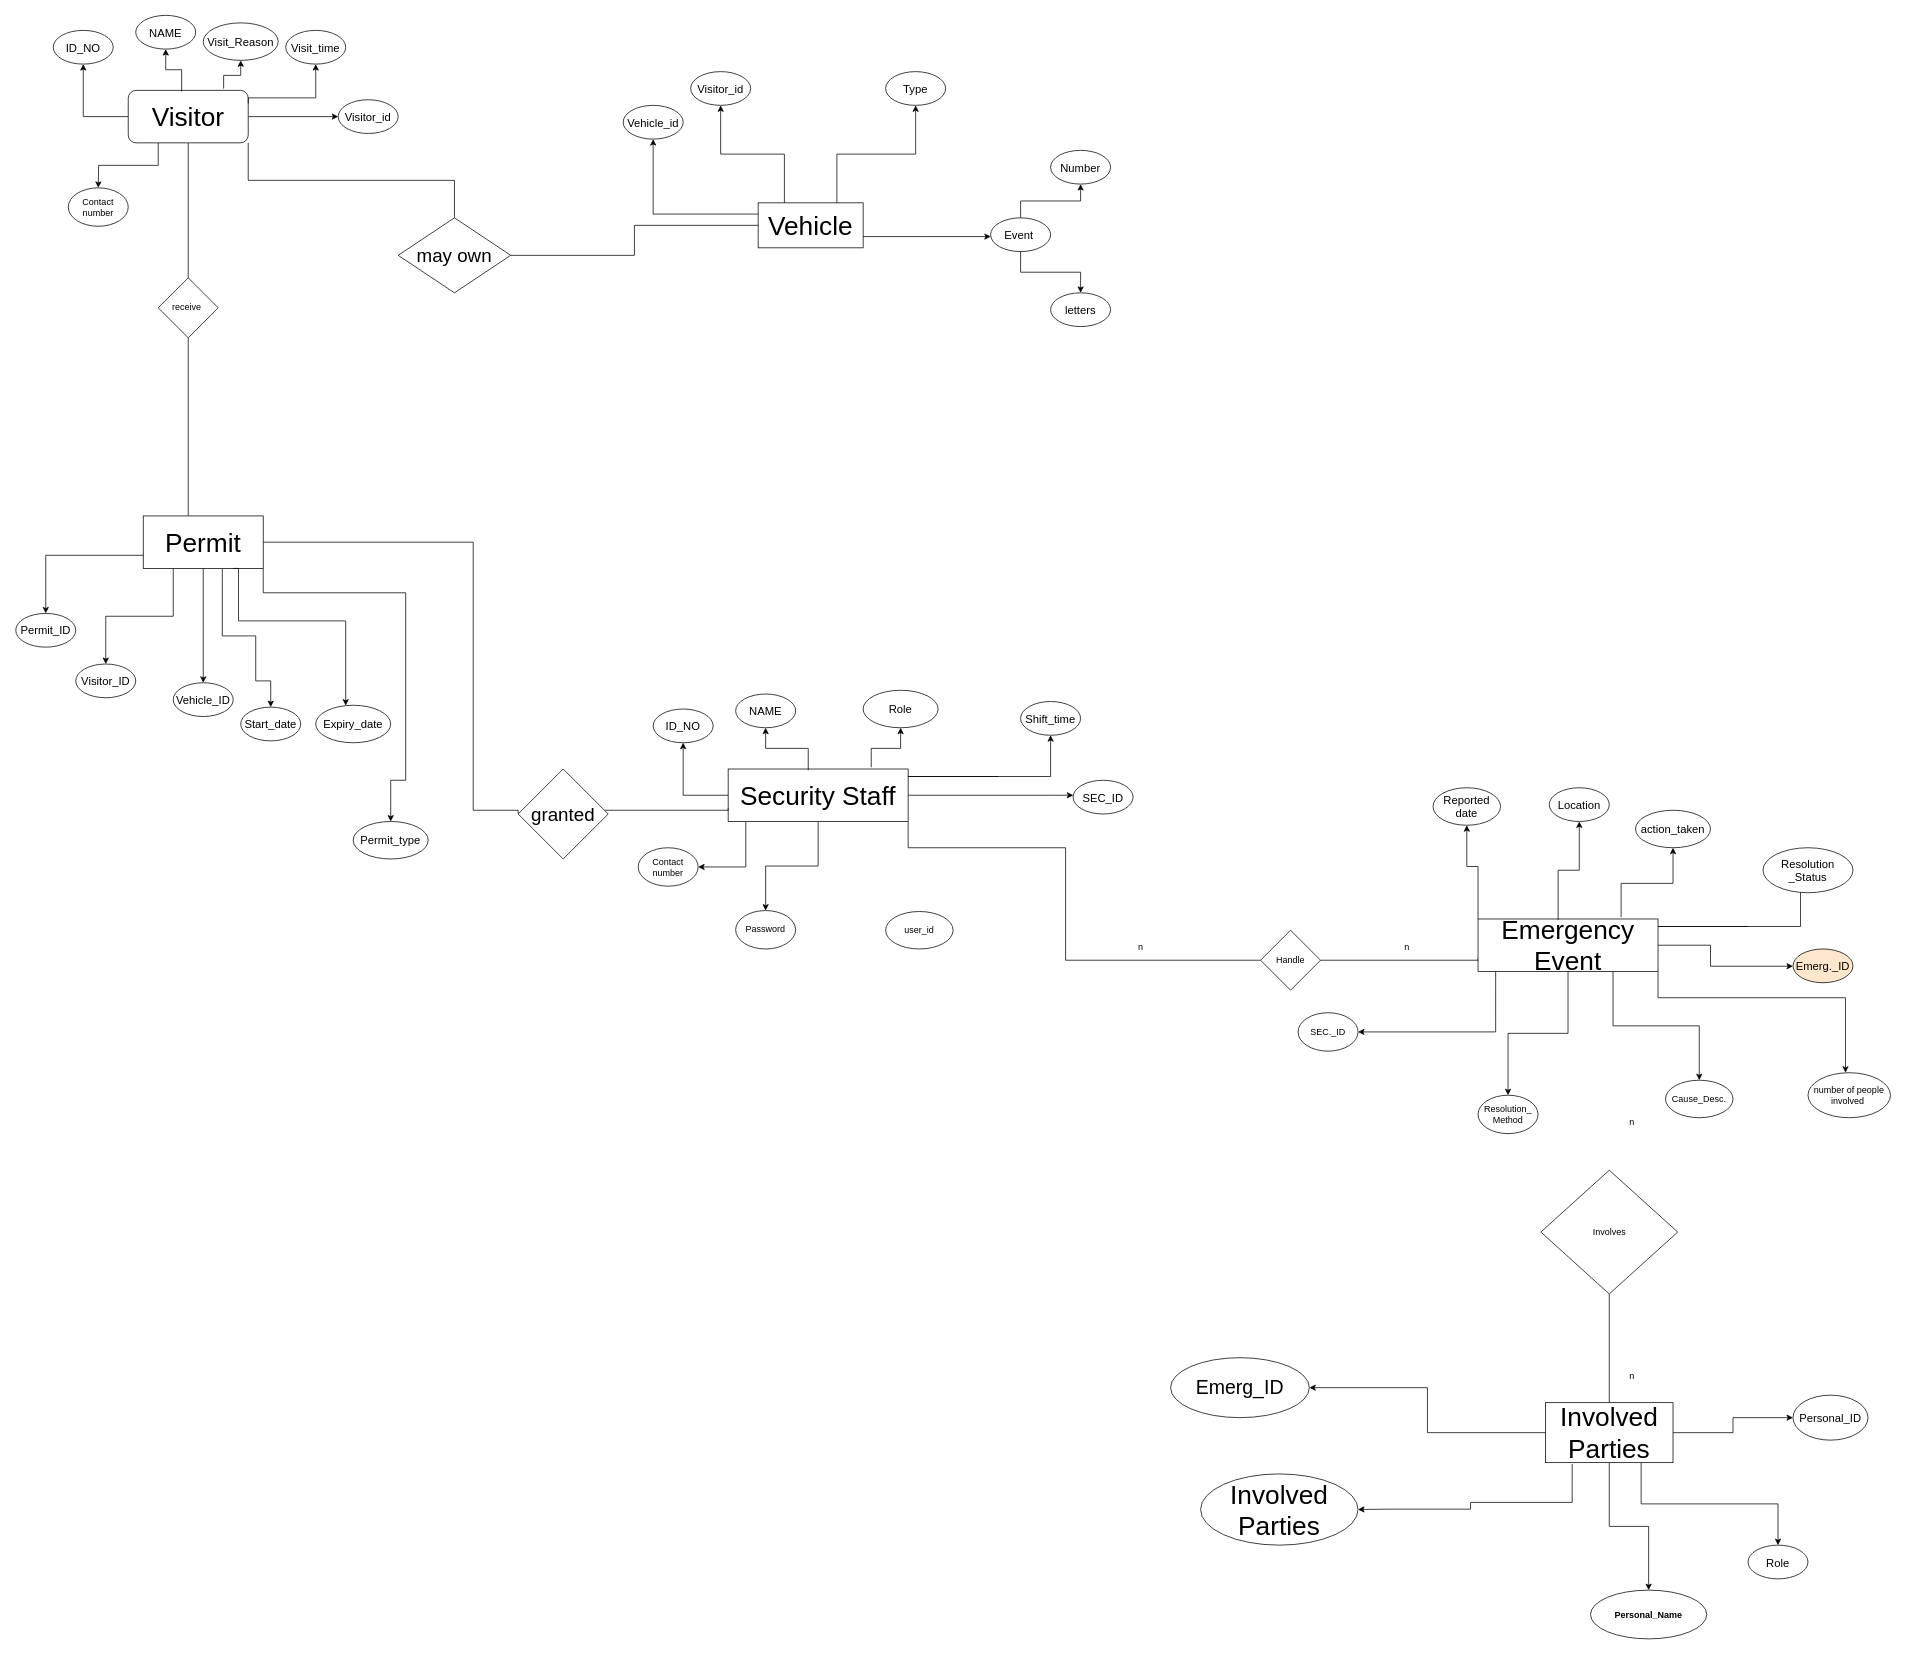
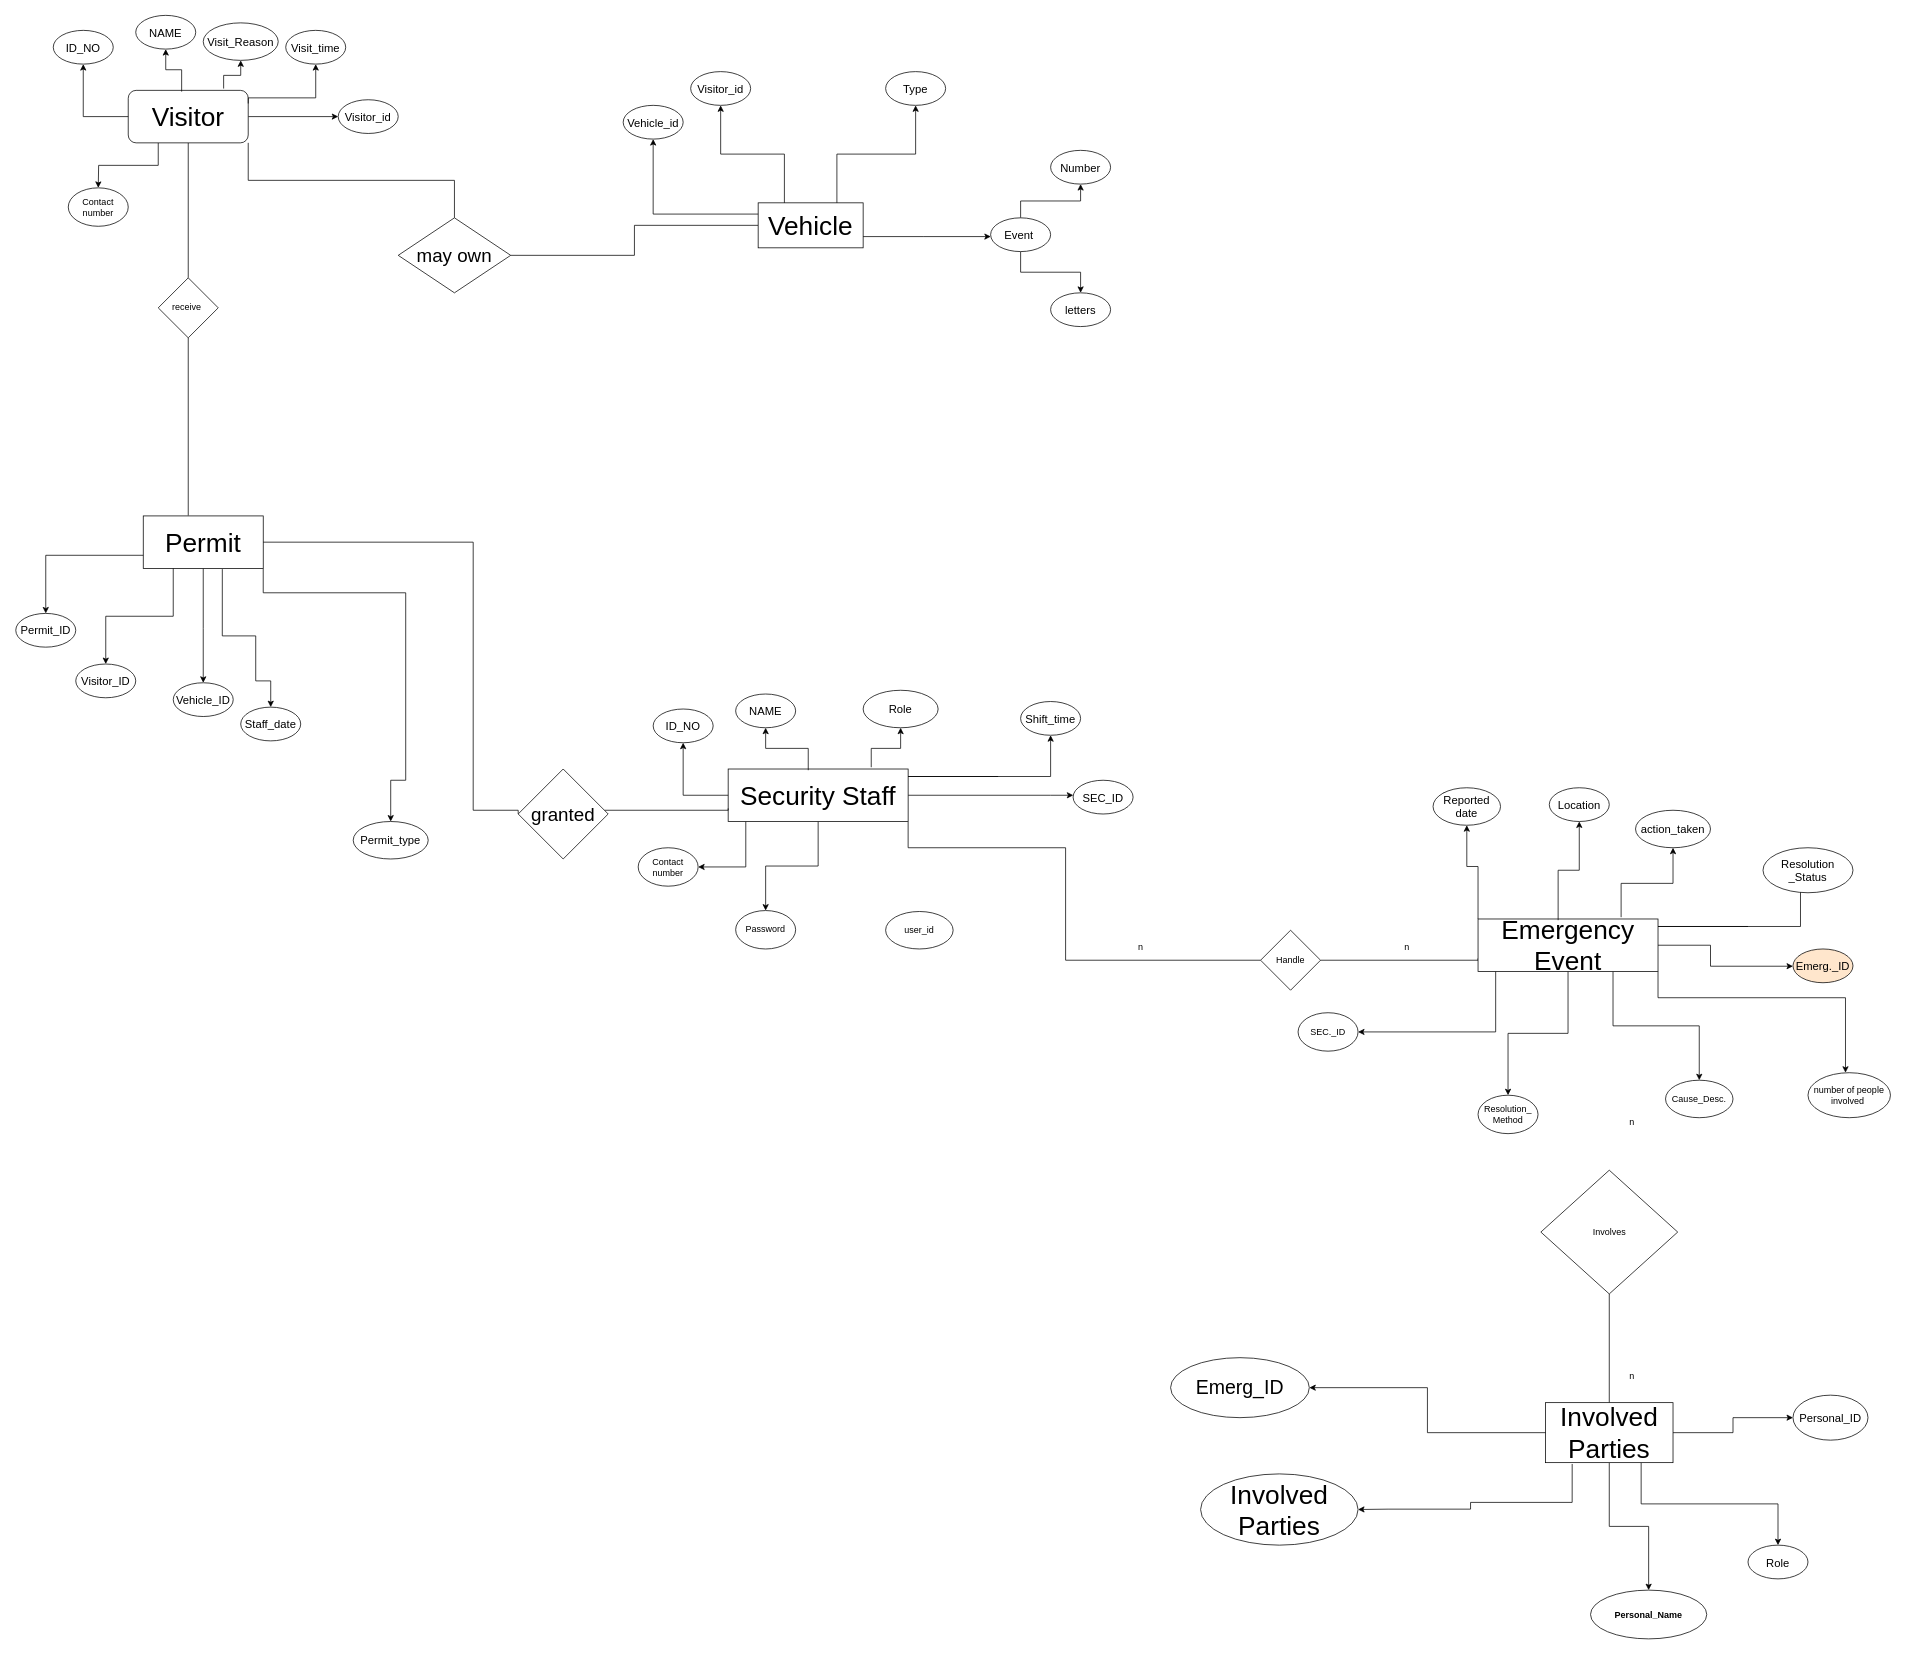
(345, 659) -> none
(270, 724) -> (270, 724)
(353, 724) -> none
